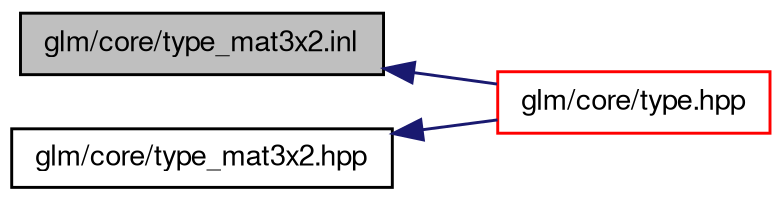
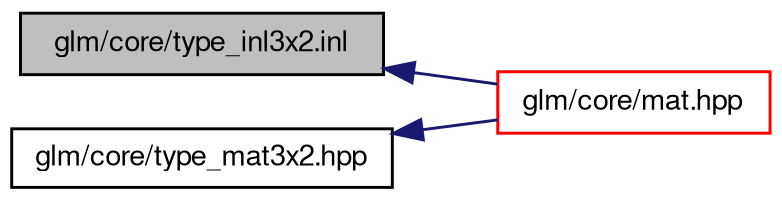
(202, 44) -> (202, 44)
(634, 102) -> (634, 102)
